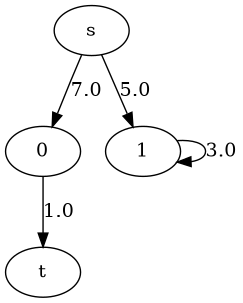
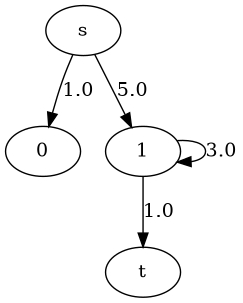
(87, 91) -> (78, 91)
(43, 205) -> (143, 205)
